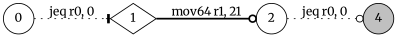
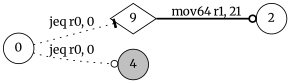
(133, 19) -> (133, 19)
(322, 19) -> (72, 60)
